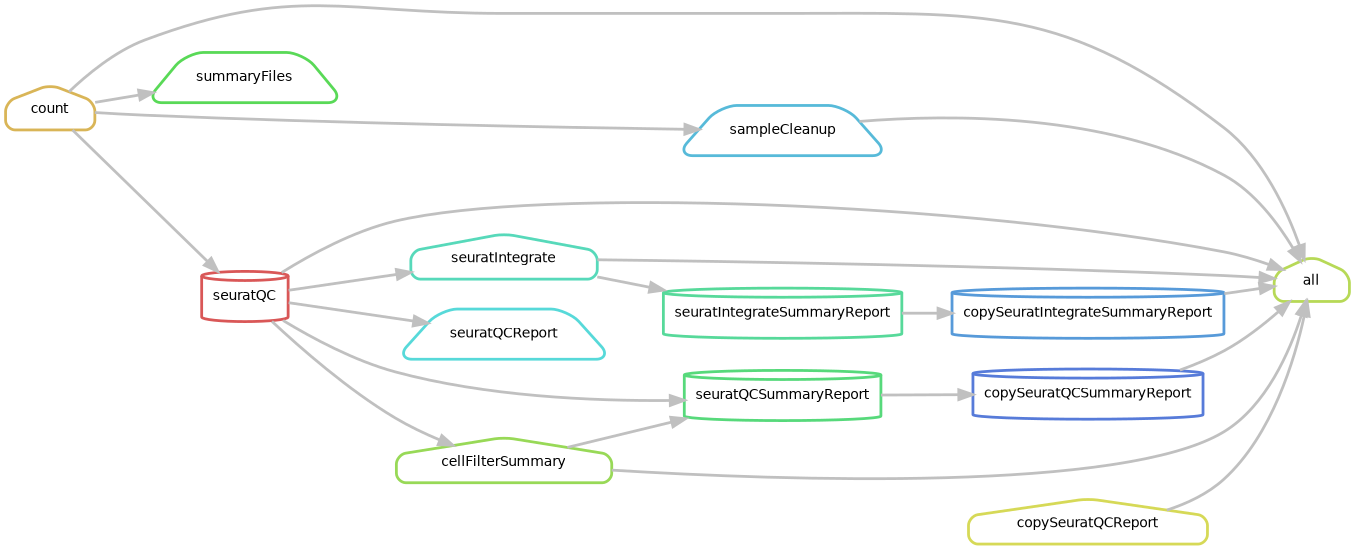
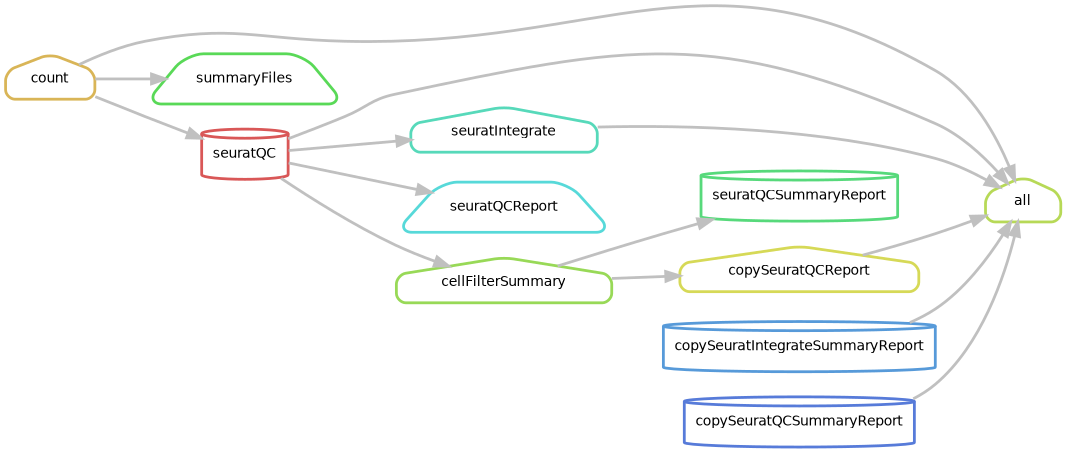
(783, 131) -> none
(783, 313) -> none
(470, 387) -> none
(920, 395) -> none
(992, 475) -> (639, 277)
